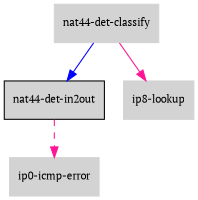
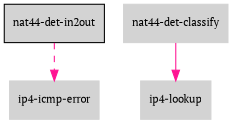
(83, 57) -> none
(159, 100) -> (176, 100)
(54, 177) -> (54, 100)
